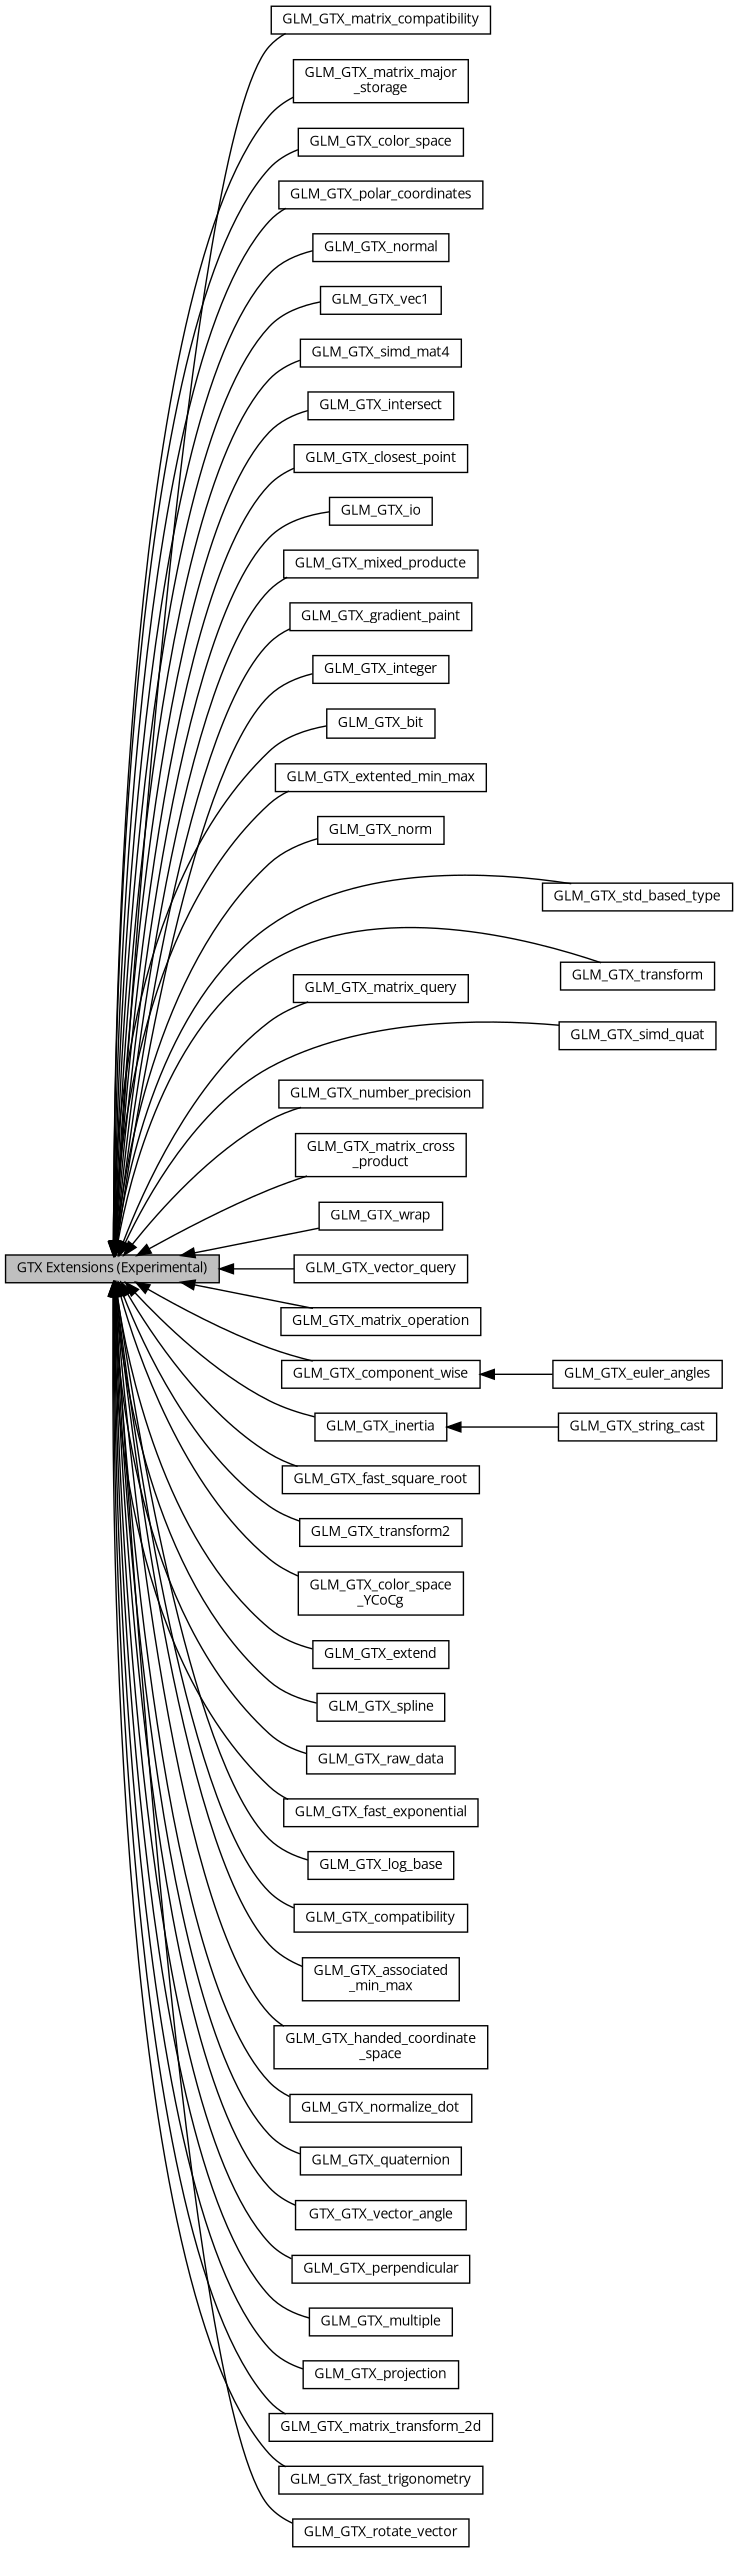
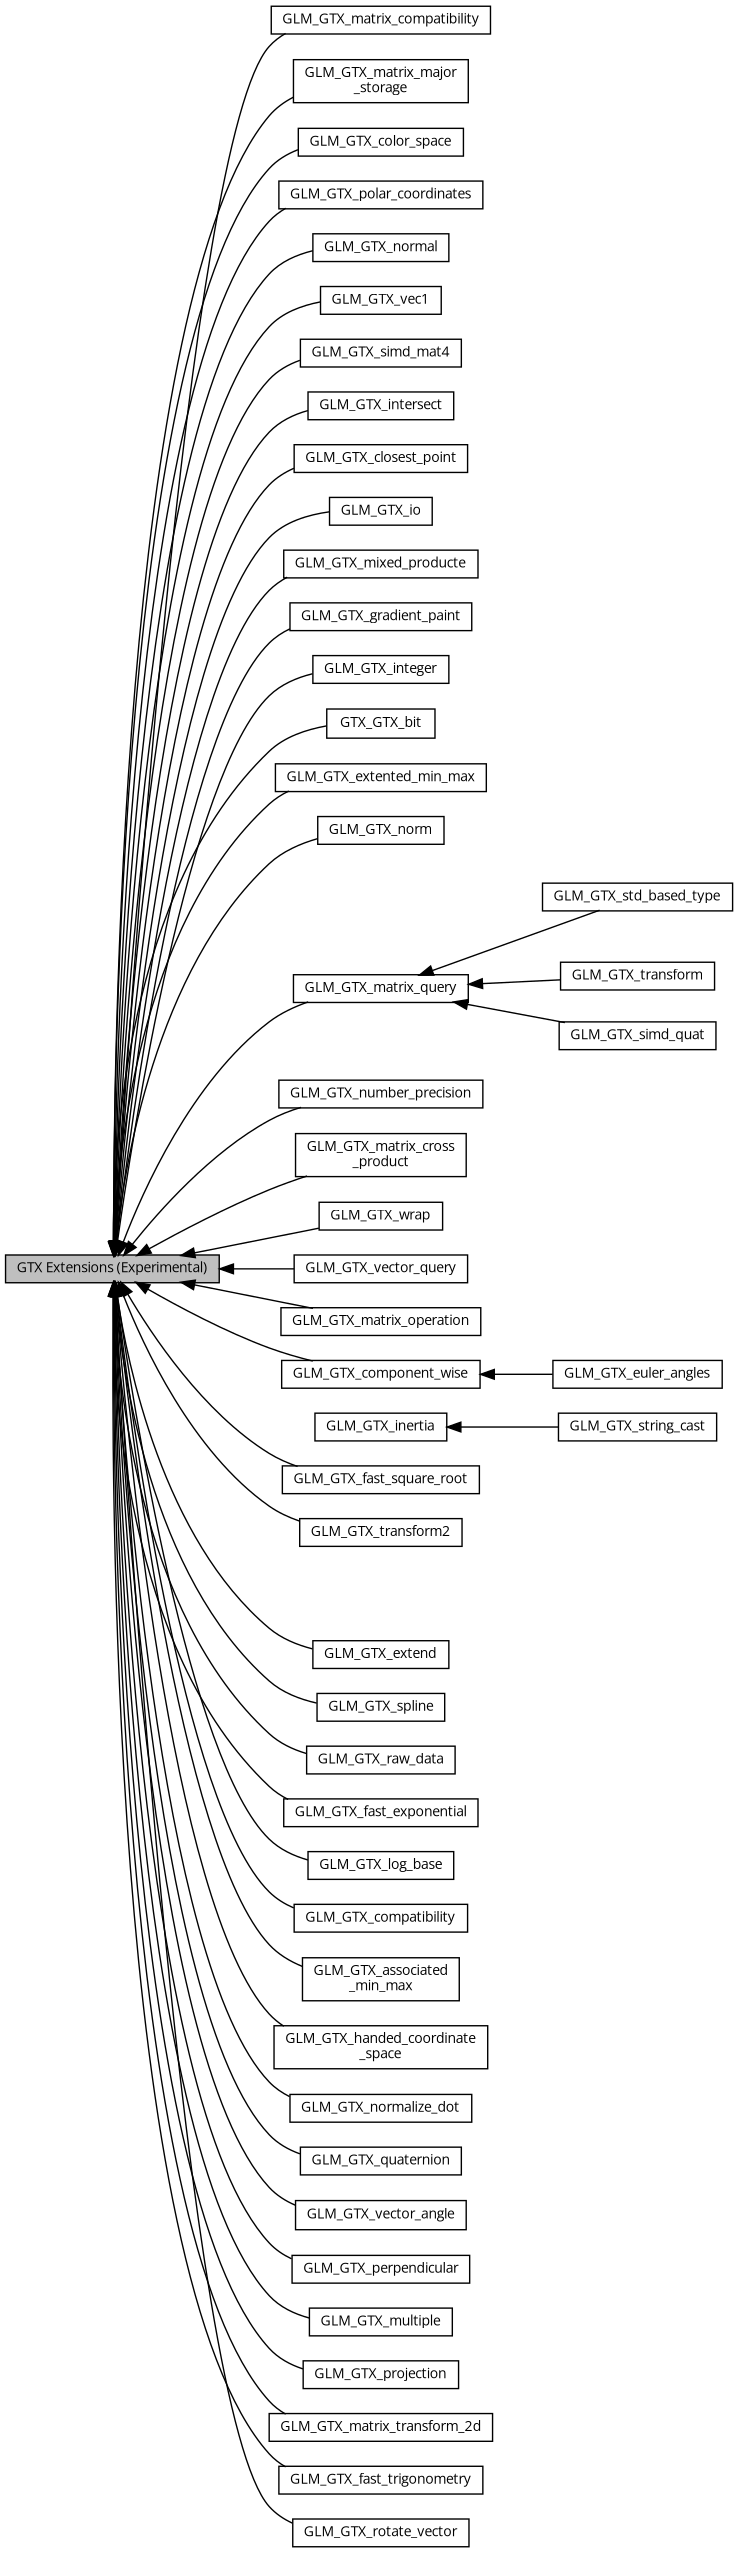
(381, 724) -> (381, 724)
(252, 942) -> (516, 940)
(276, 959) -> (522, 982)
(300, 1054) -> (516, 1013)
(217, 1367) -> none
(381, 1594) -> none
(381, 2215) -> (381, 2215)
